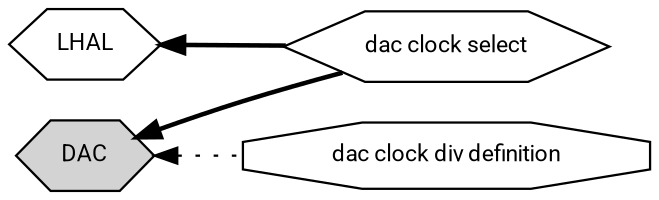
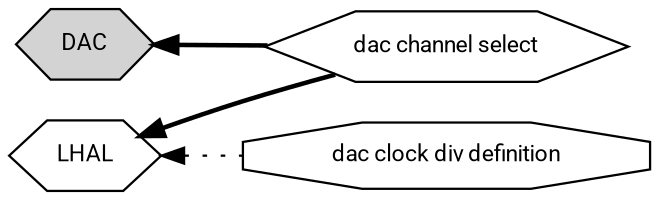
(446, 47) -> (446, 47)
(210, 156) -> (213, 156)
